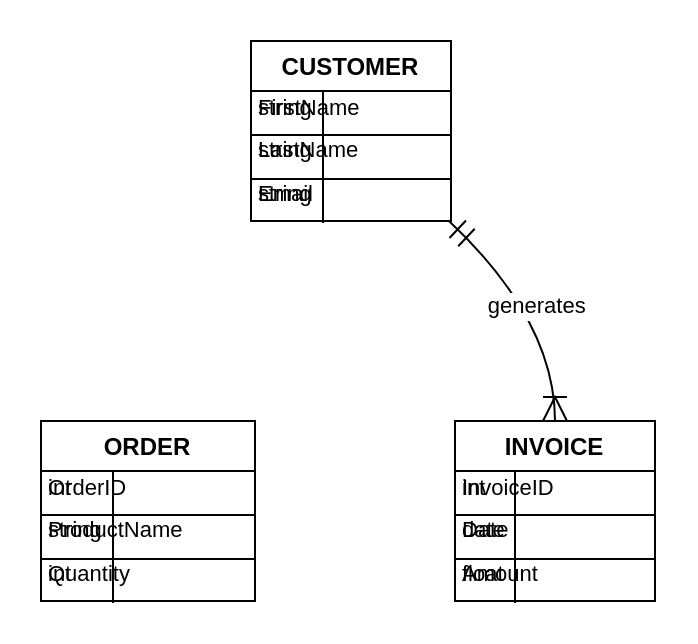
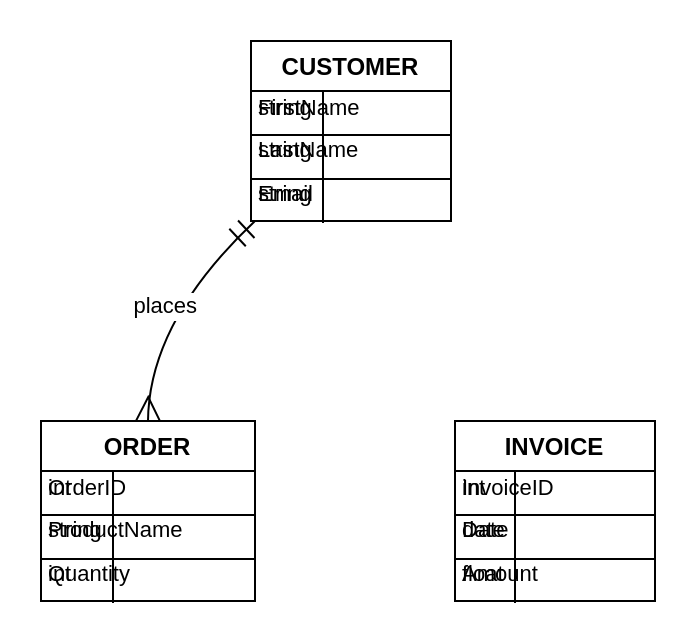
(523, 312) -> none
none -> (180, 313)
